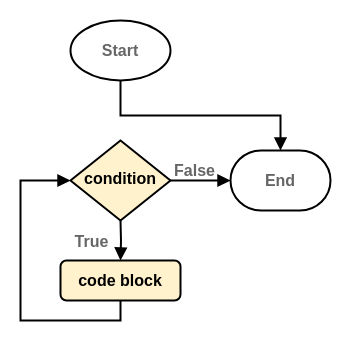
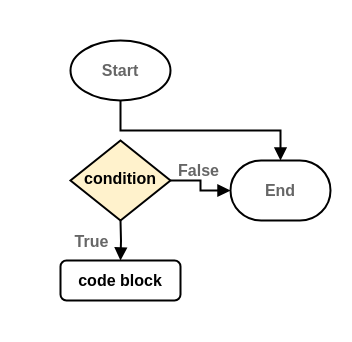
(121, 51) -> (121, 71)
(281, 181) -> (281, 191)
(121, 281) -> (121, 281)
(21, 293) -> none
